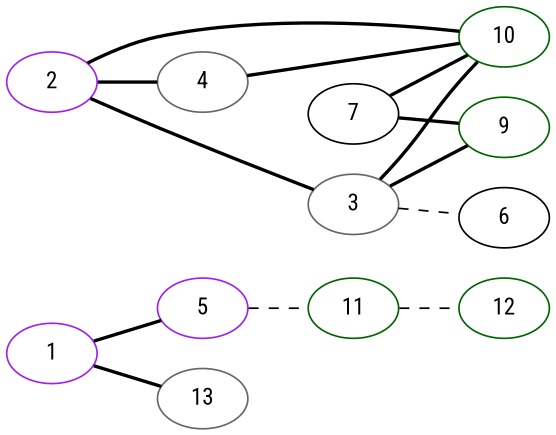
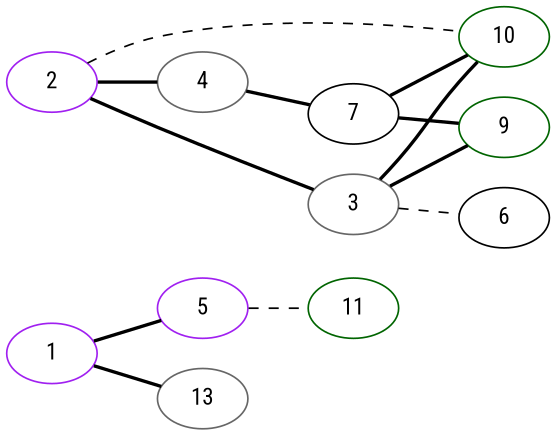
(271, 24) -> (271, 24)
(353, 59) -> (278, 98)
(504, 308) -> none
